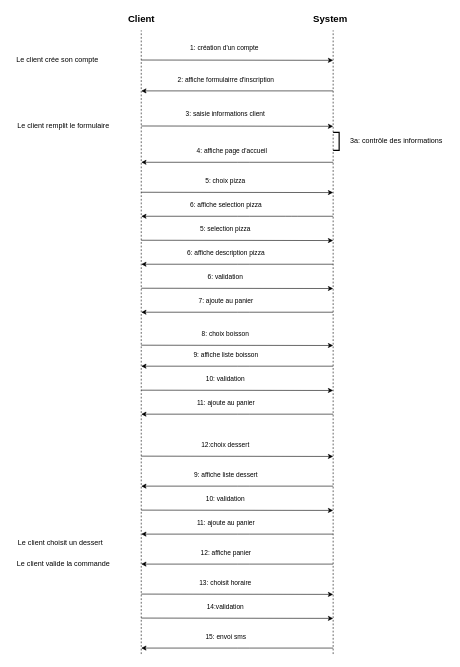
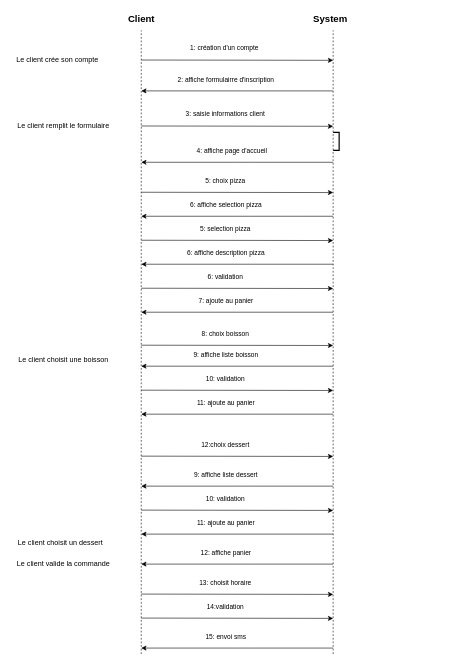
(396, 141) -> none
none -> (63, 360)
